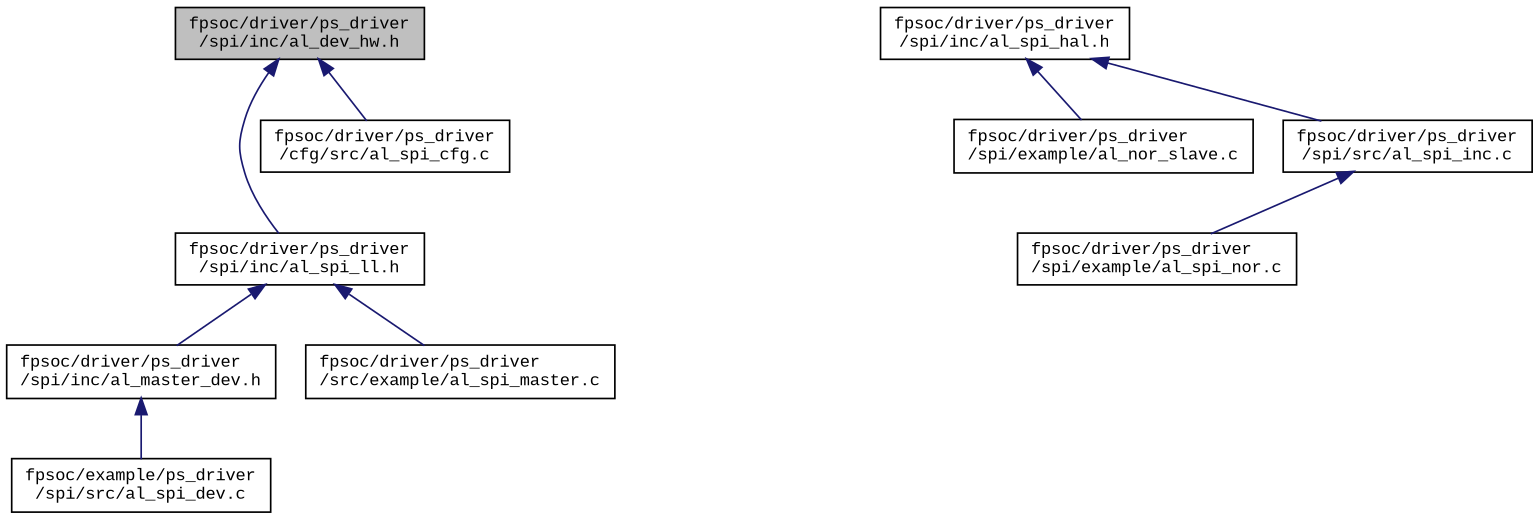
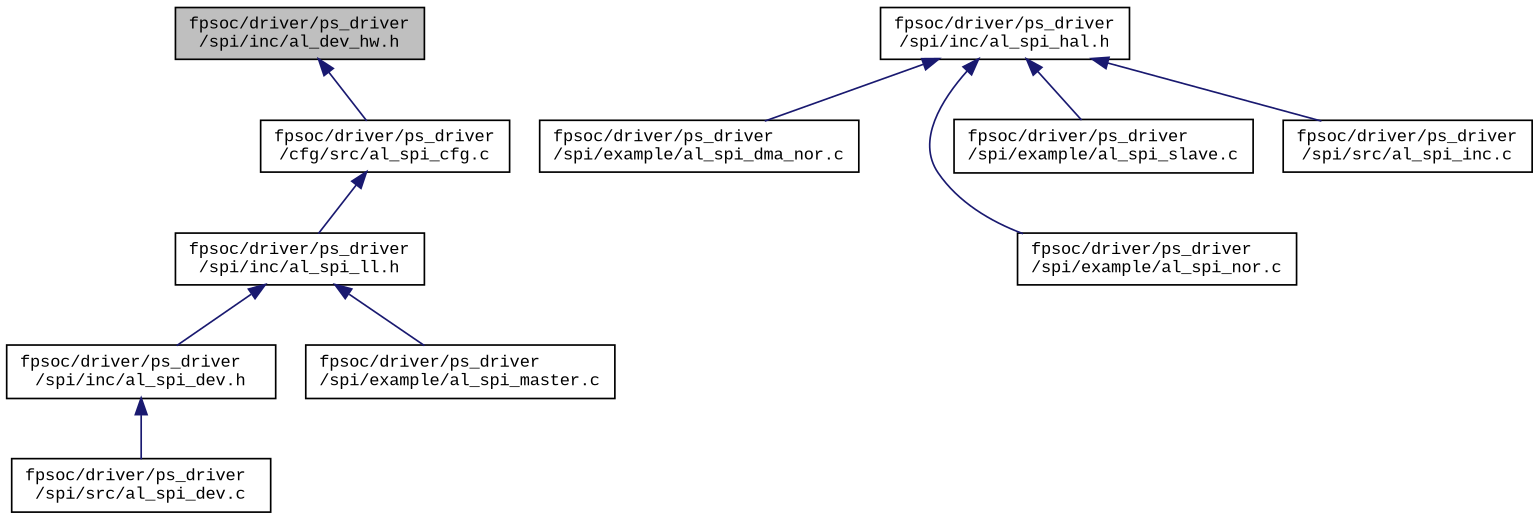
none -> (699, 146)
(1104, 146) -> (1104, 146)
(240, 155) -> (337, 209)
(1275, 206) -> (936, 169)
(141, 372) -> (141, 372)
(460, 372) -> (460, 372)
(141, 485) -> (141, 485)
